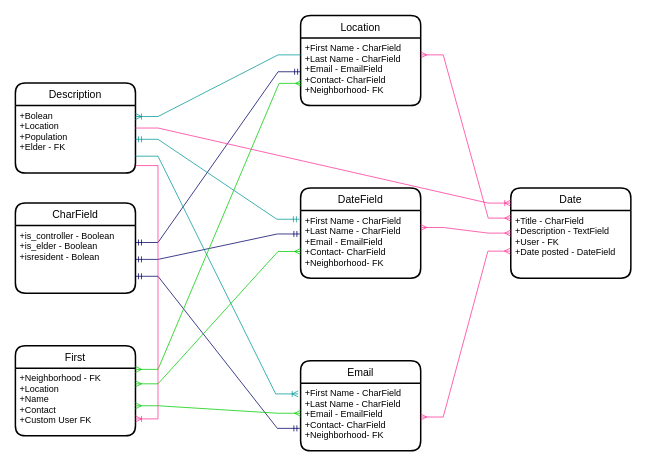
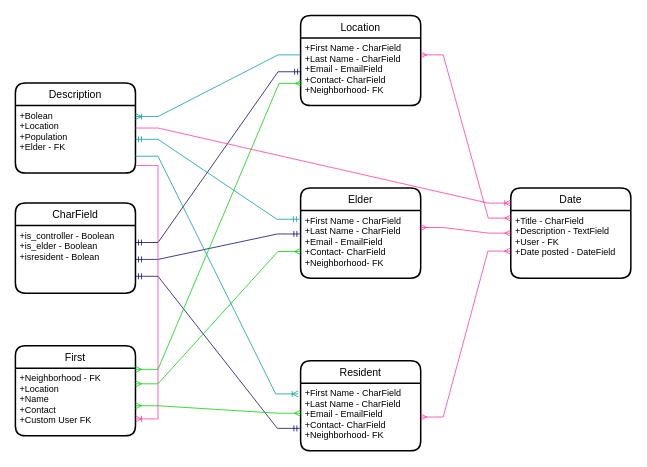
(360, 200) -> (360, 200)
(360, 372) -> (360, 372)
